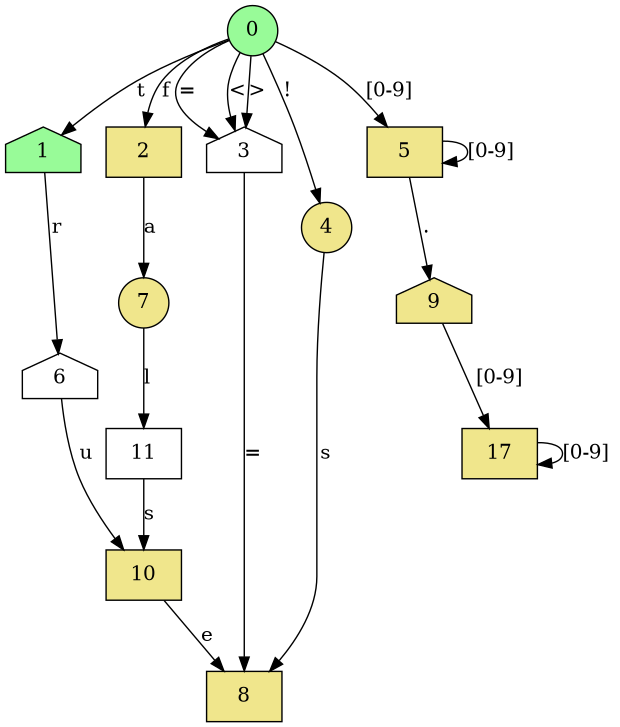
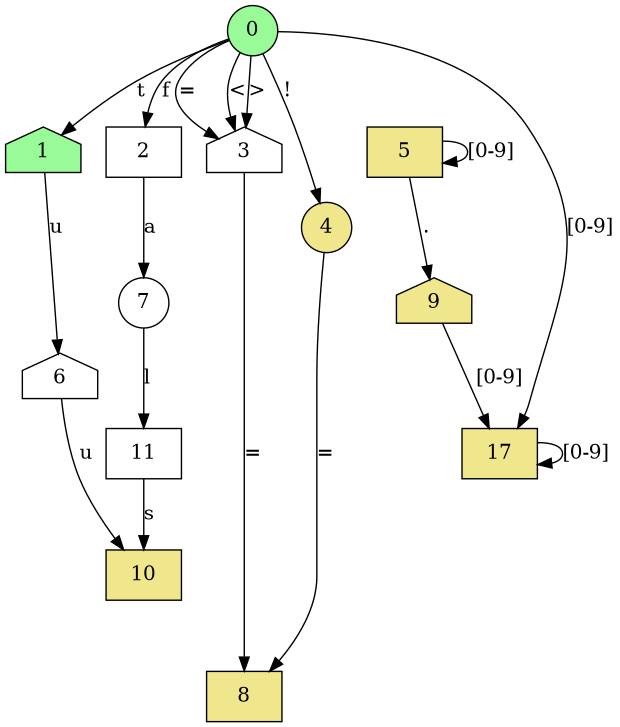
(332, 72) -> (534, 138)
(144, 152) -> (144, 152)
(57, 228) -> (57, 228)
(144, 303) -> (144, 303)
(326, 454) -> (326, 454)
(189, 630) -> none
